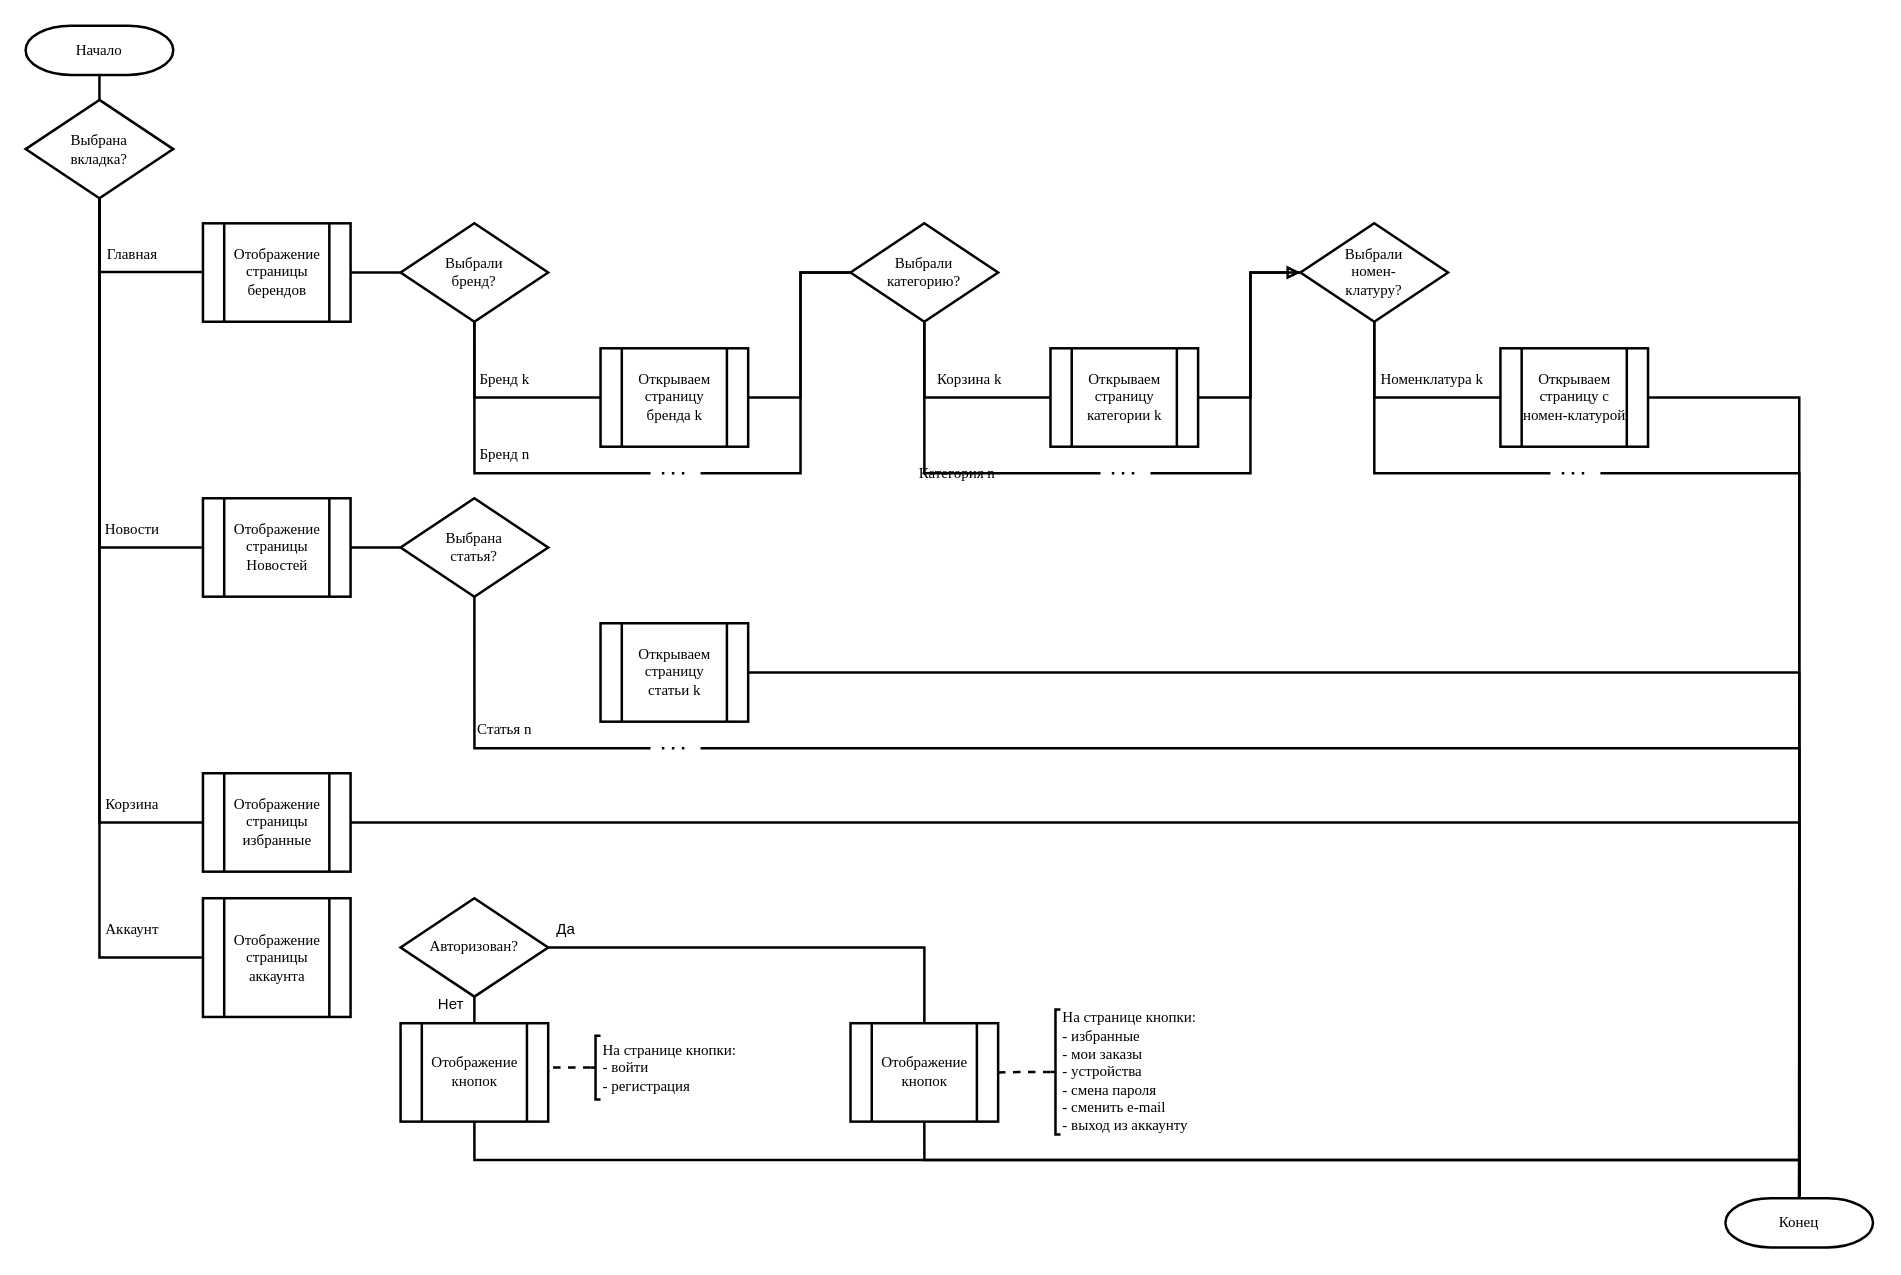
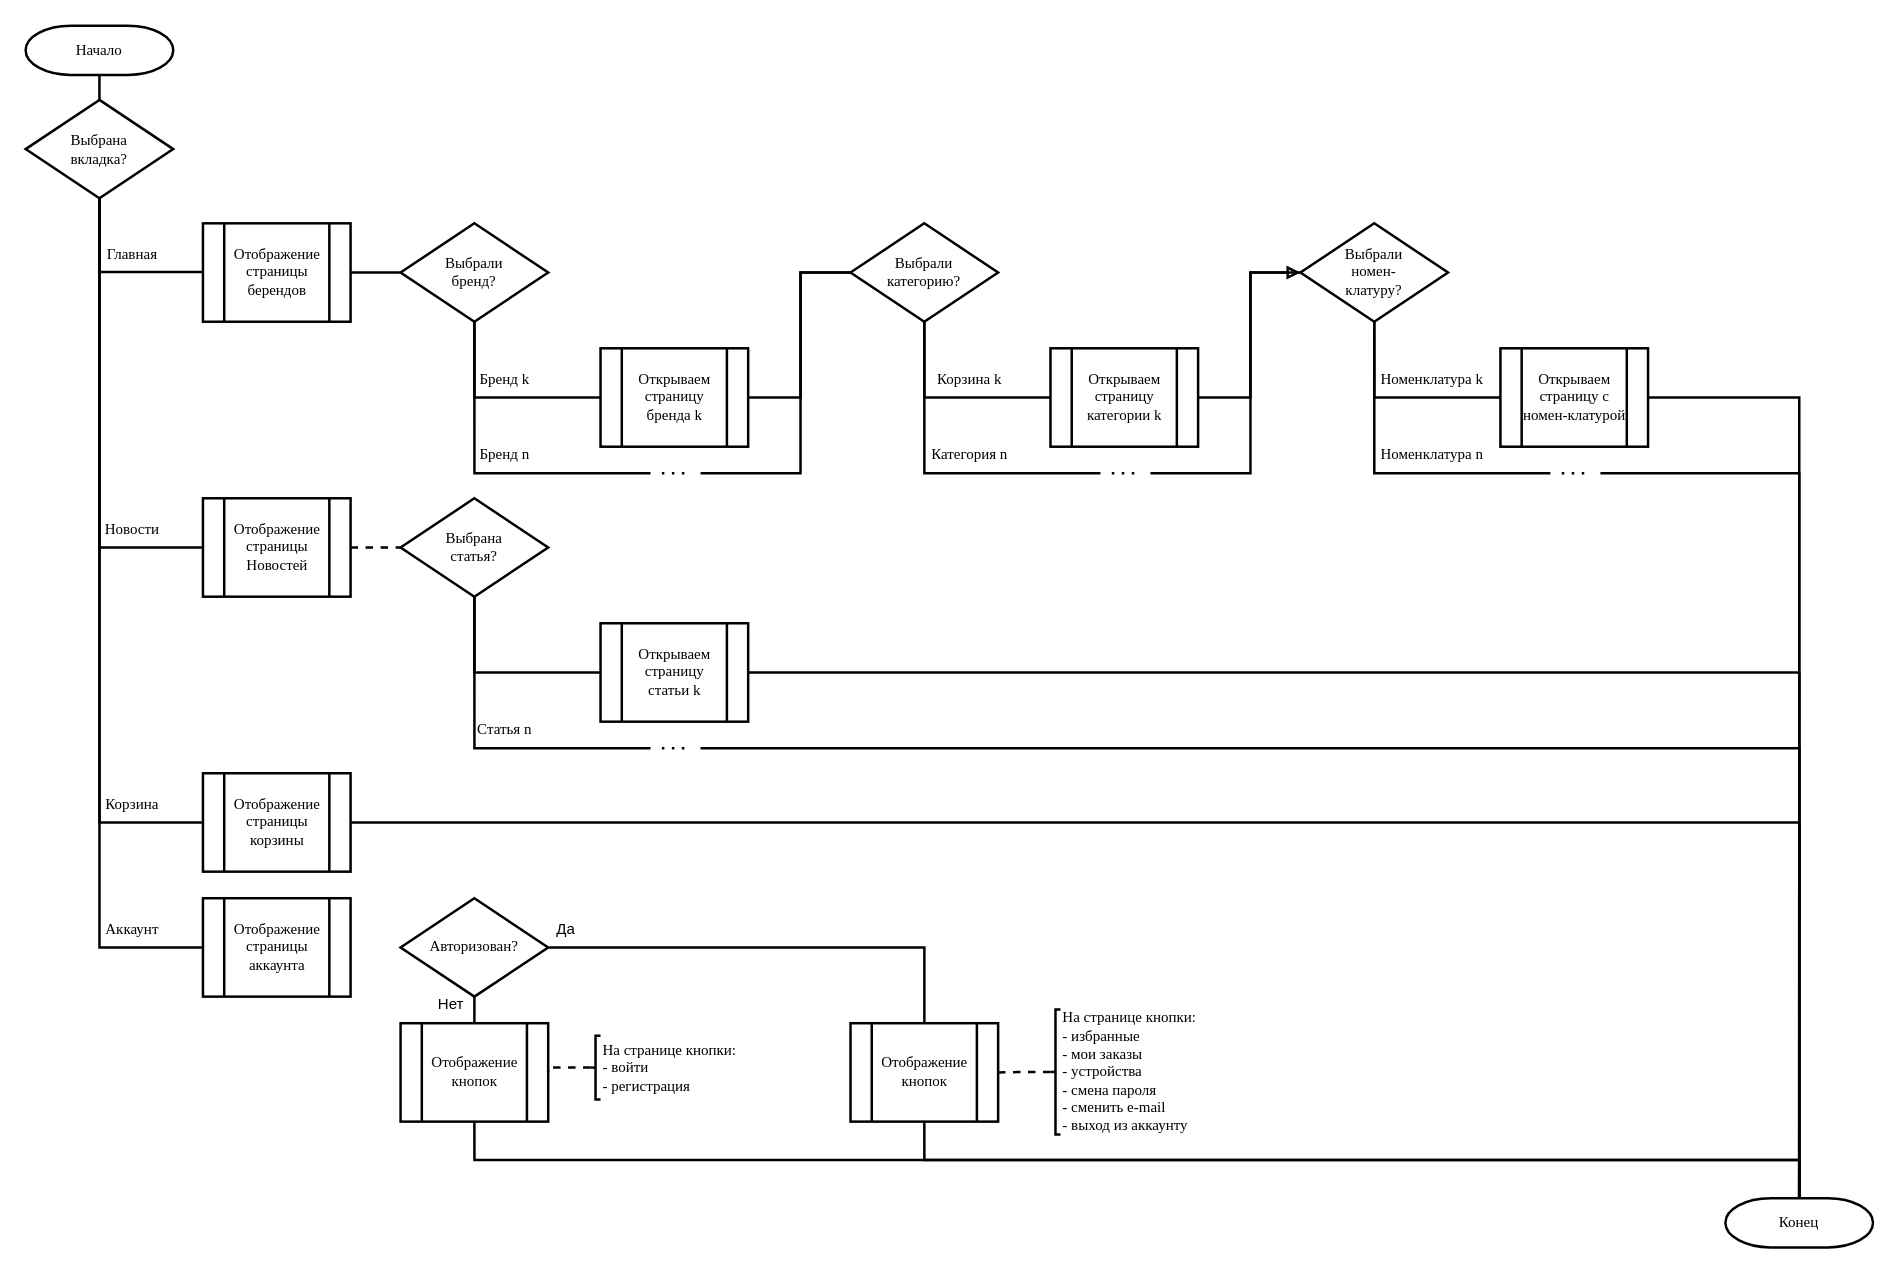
none -> (1432, 455)
(957, 473) -> (969, 455)
(376, 547) -> (376, 547)
none -> (538, 672)
(278, 822) -> (278, 822)
(277, 958) -> (277, 947)
